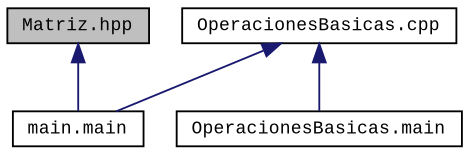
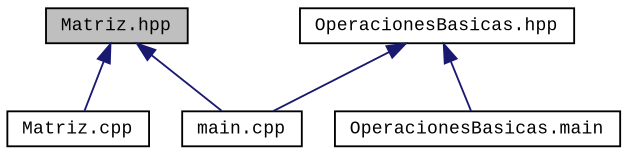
(319, 26) -> (437, 26)
none -> (78, 129)
(78, 129) -> (242, 129)
